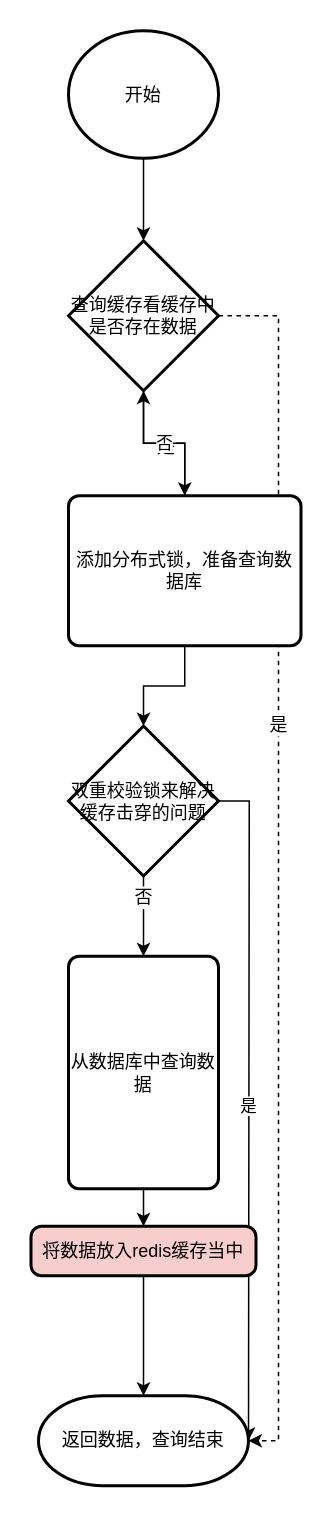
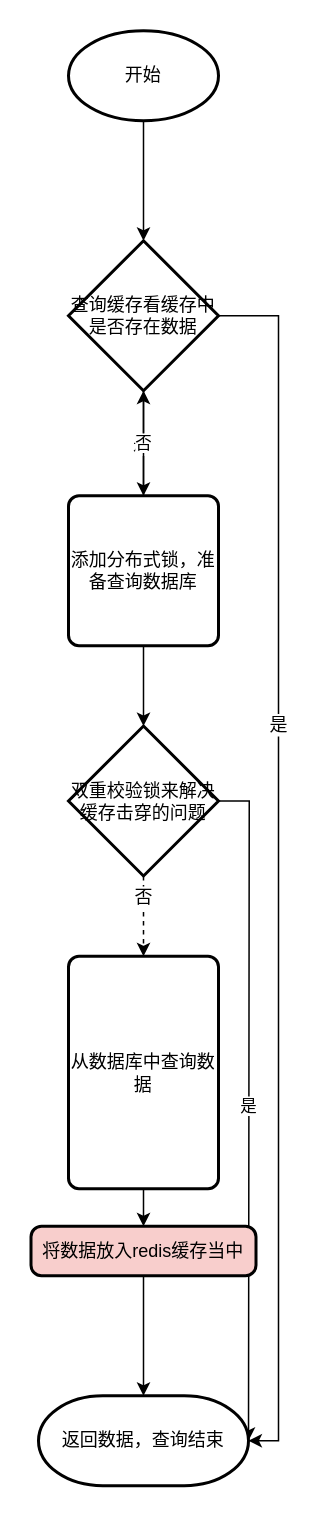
(143, 95) -> (143, 76)
(185, 571) -> (143, 571)
(143, 926) -> (143, 926)
(278, 1098) -> (278, 1098)
